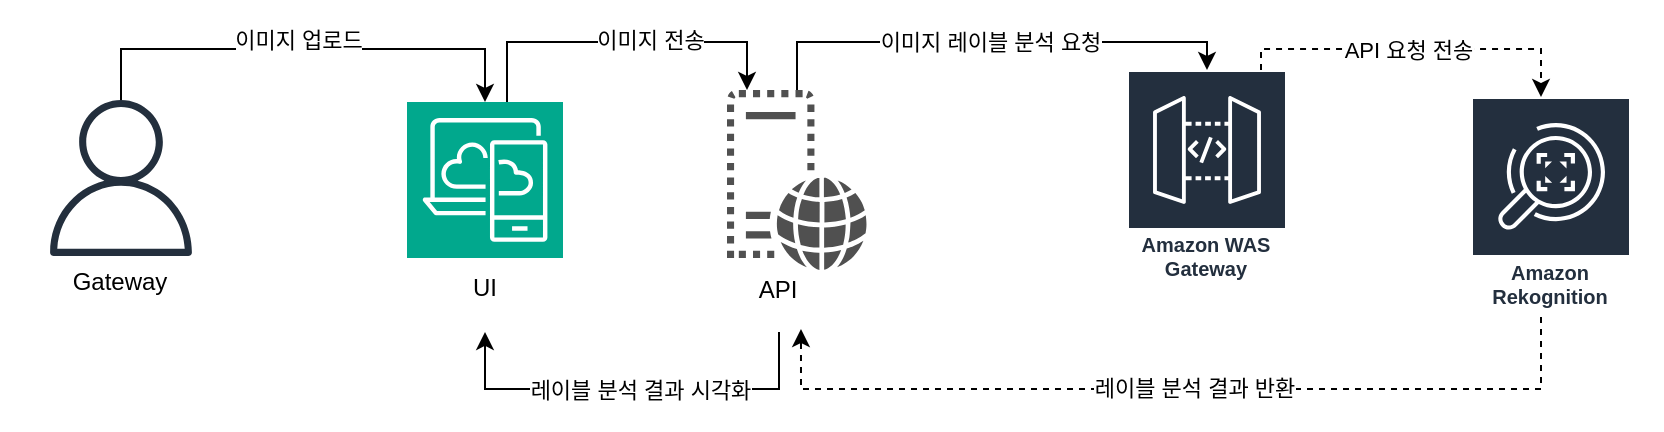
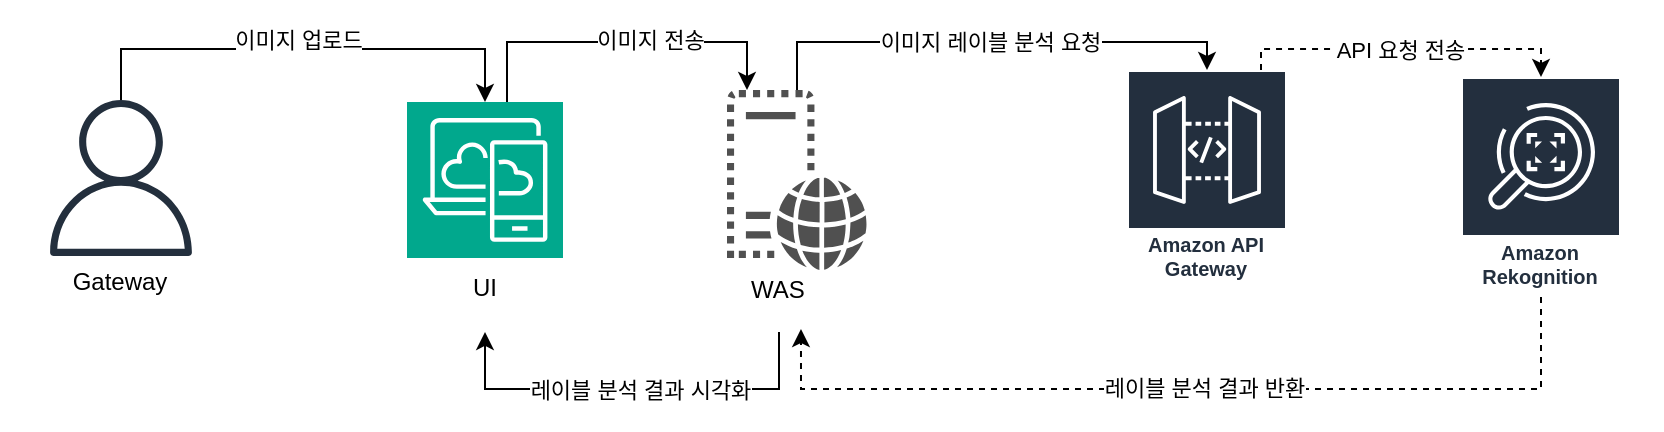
(1551, 207) -> (1541, 187)
(1207, 257) -> (1207, 257)
(779, 291) -> (779, 291)
